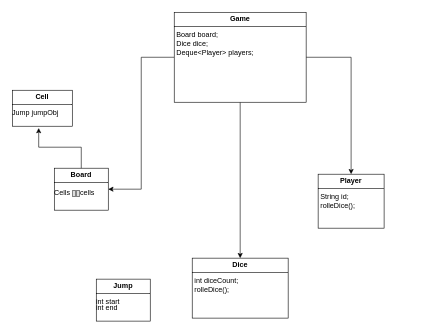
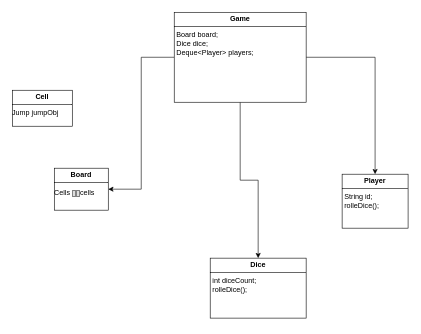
(39, 146) -> none
(351, 201) -> (375, 201)
(240, 288) -> (258, 288)
(123, 300) -> none
